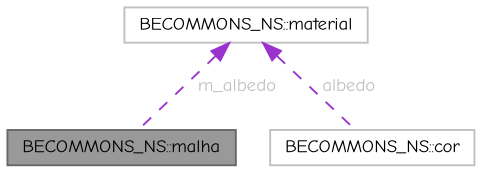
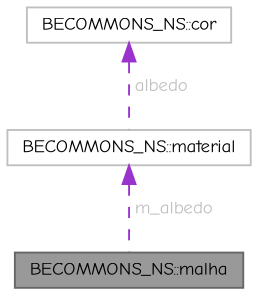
(316, 93) -> (129, 96)
